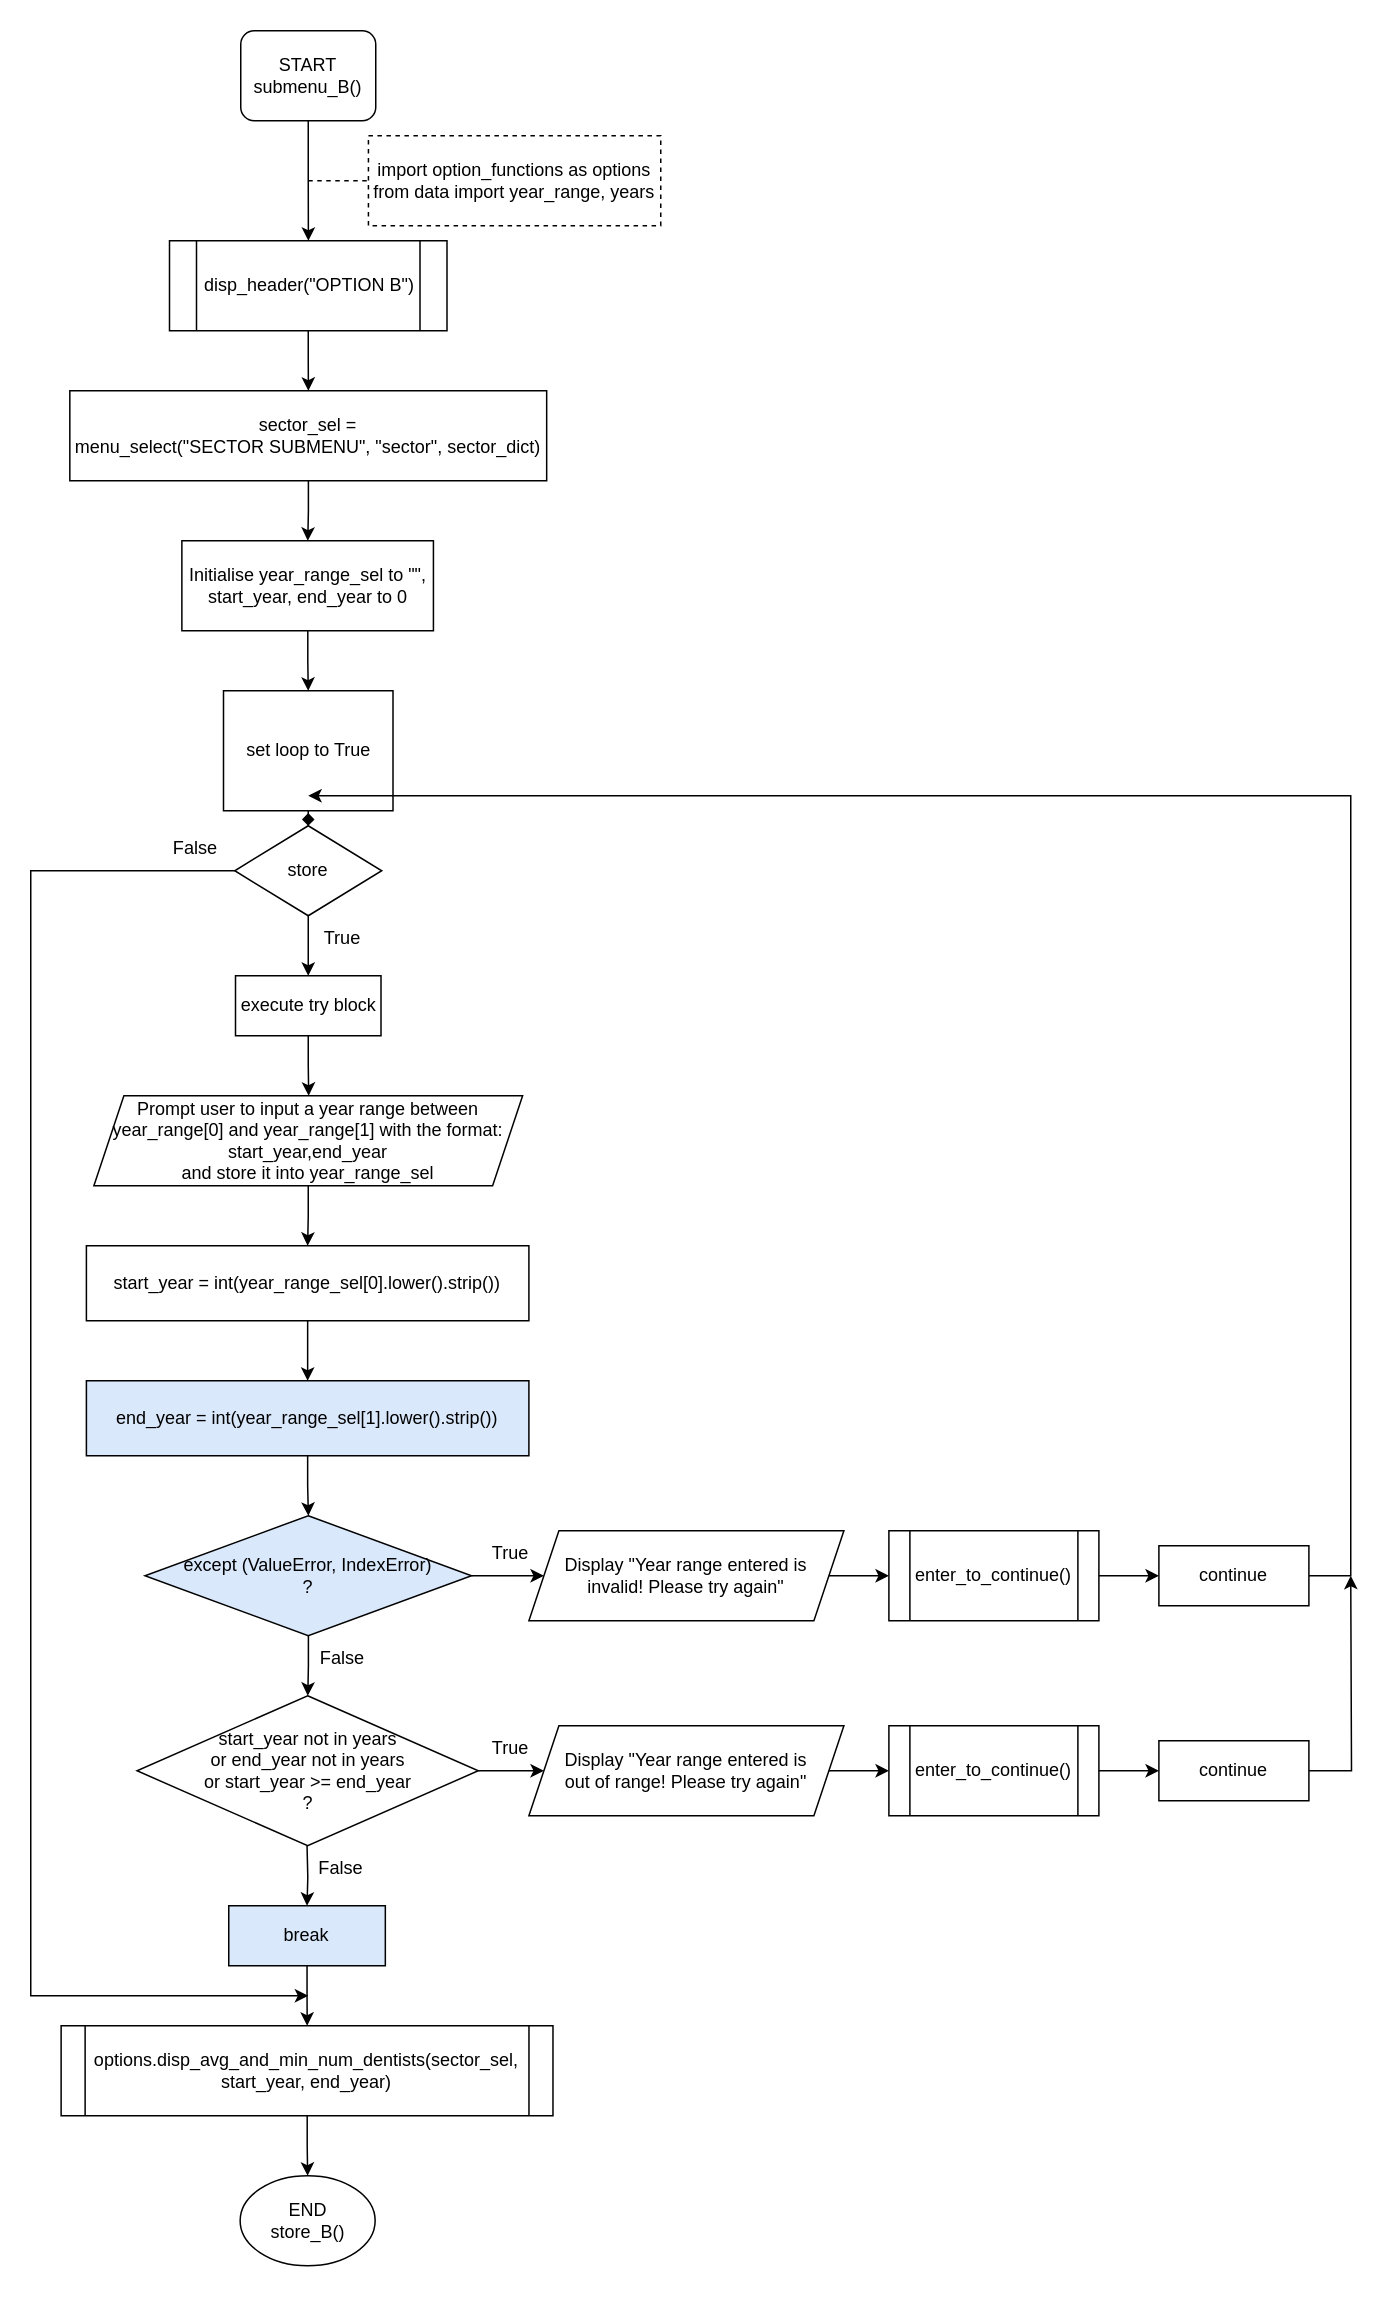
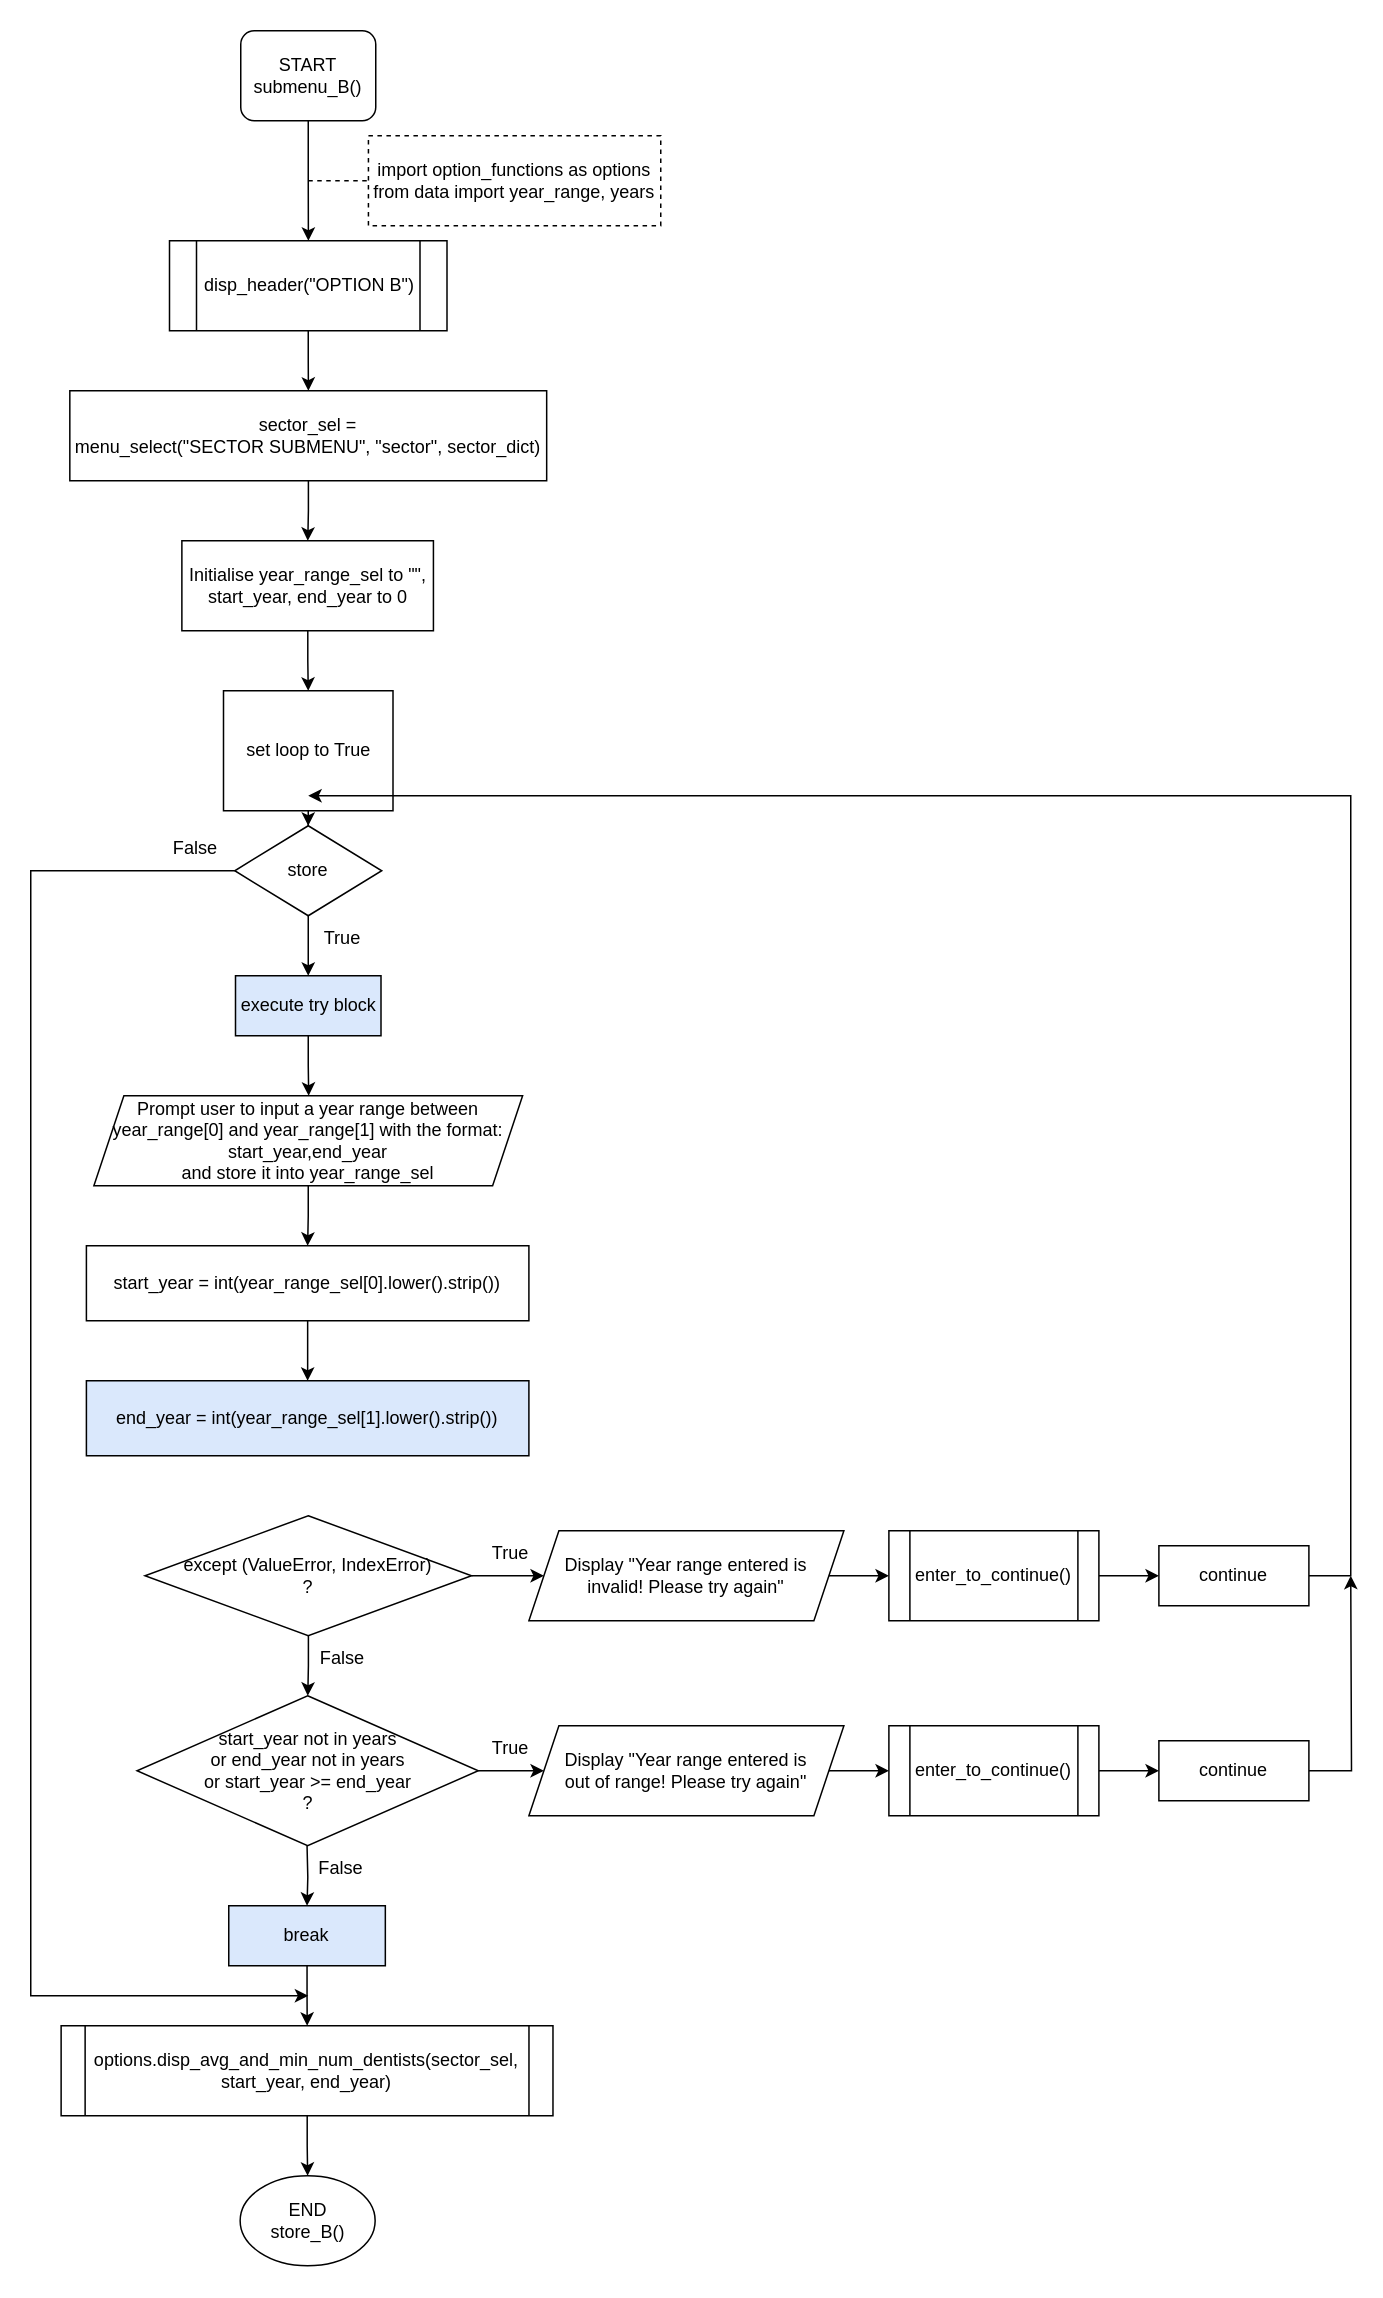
(308, 813) -> (308, 814)
(308, 1006) -> (308, 1006)
(308, 1481) -> none
(308, 1576) -> (308, 1576)
